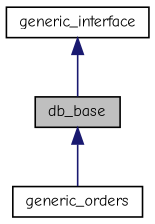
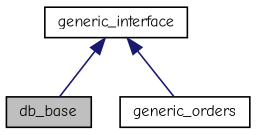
(78, 165) -> (156, 74)
